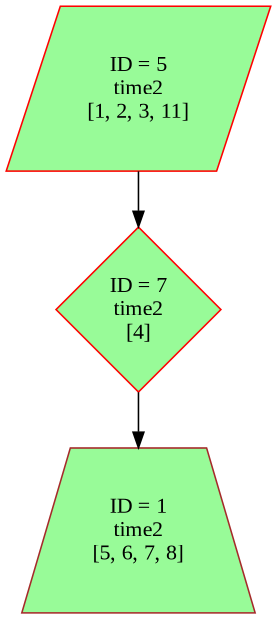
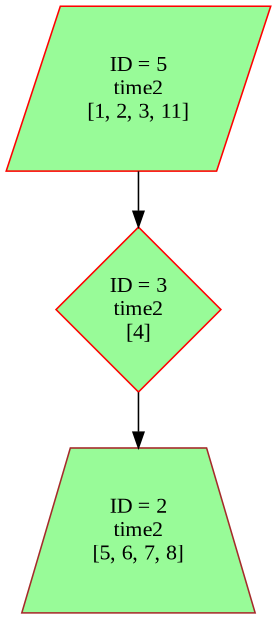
(138, 310) -> (138, 310)
(138, 530) -> (138, 530)
